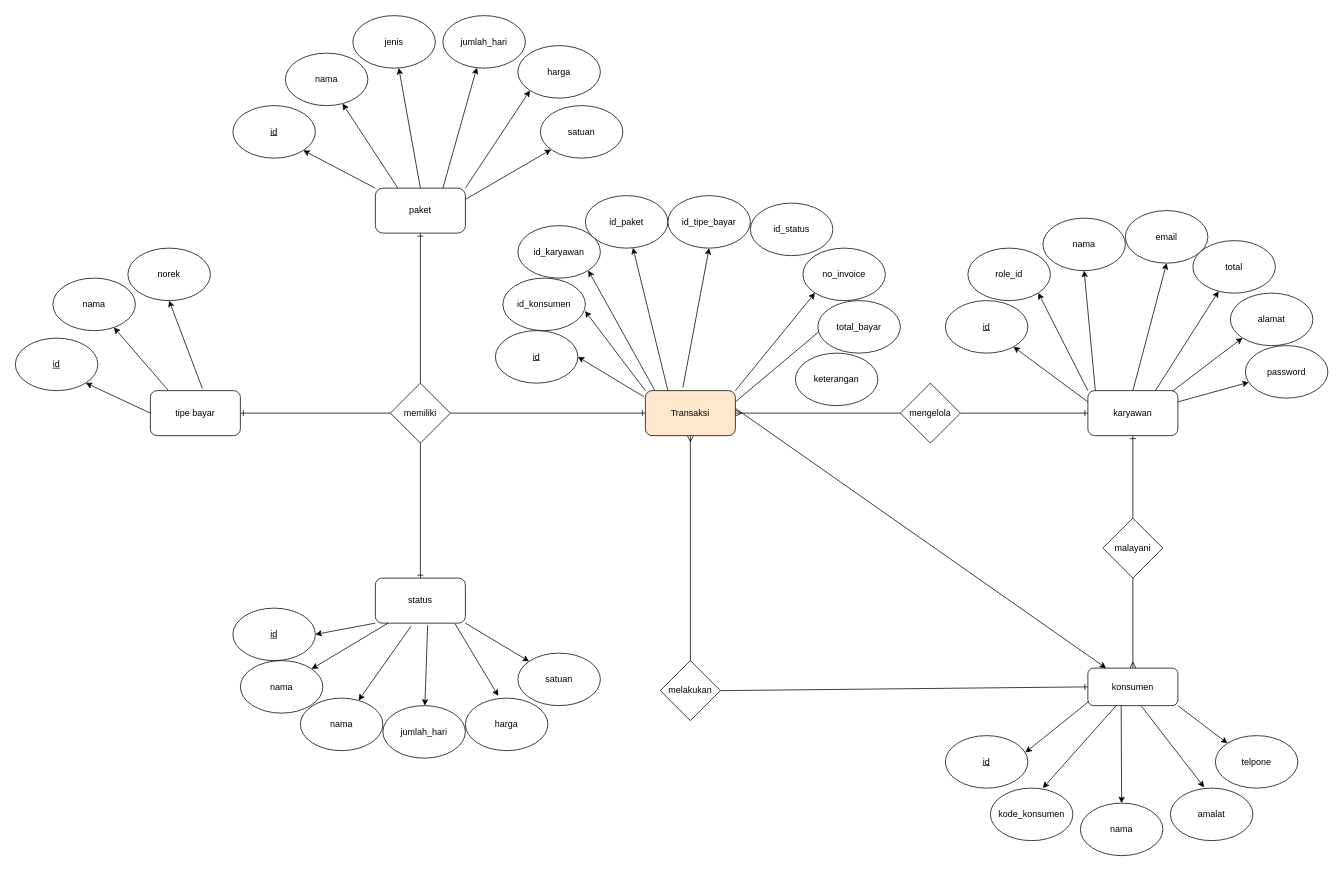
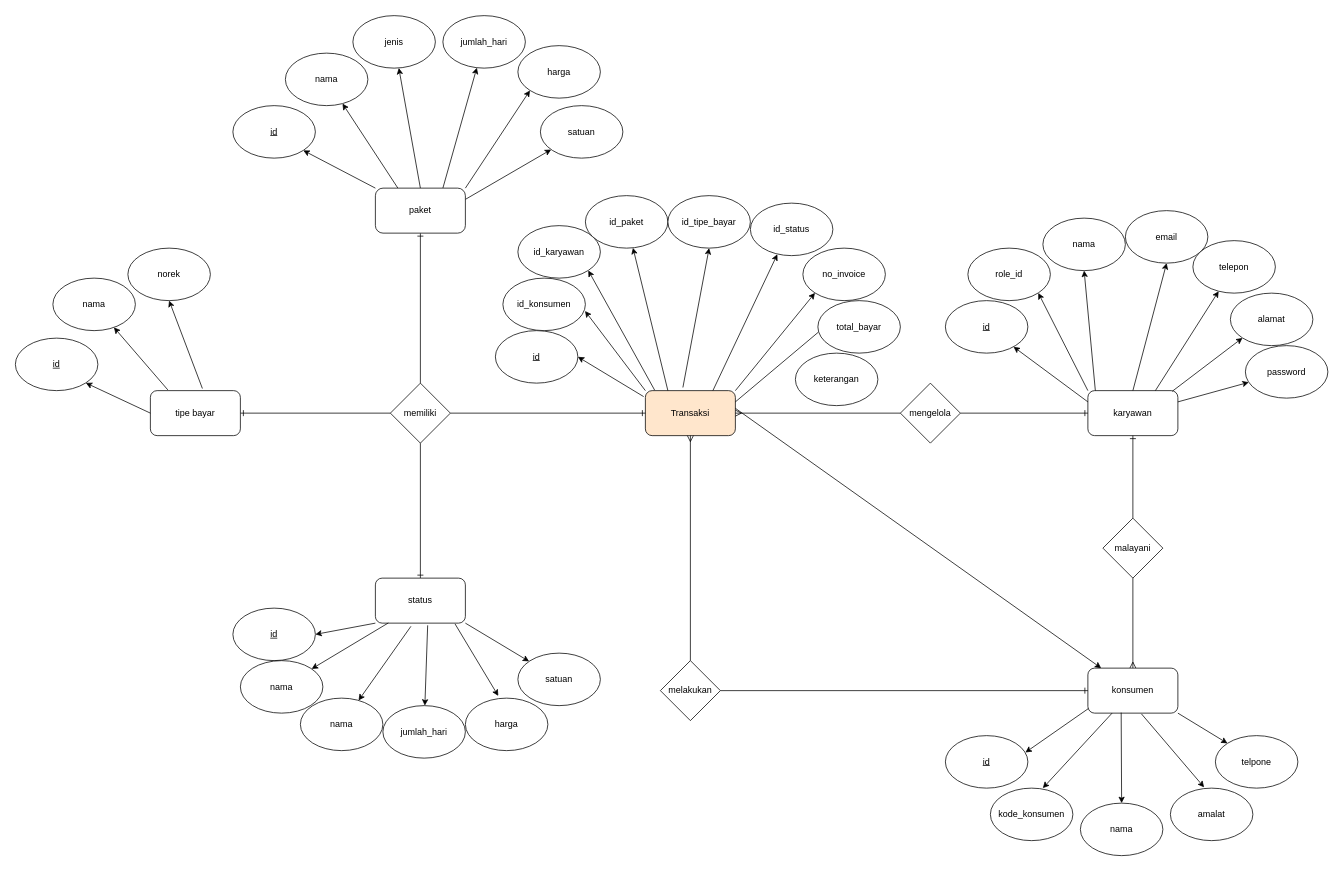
(1234, 267) -> (1234, 267)
none -> (744, 324)
(1133, 687) -> (1133, 690)
